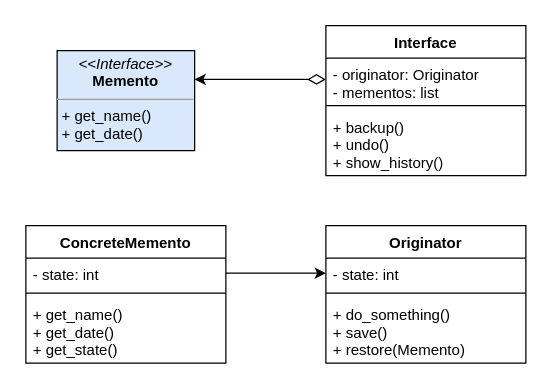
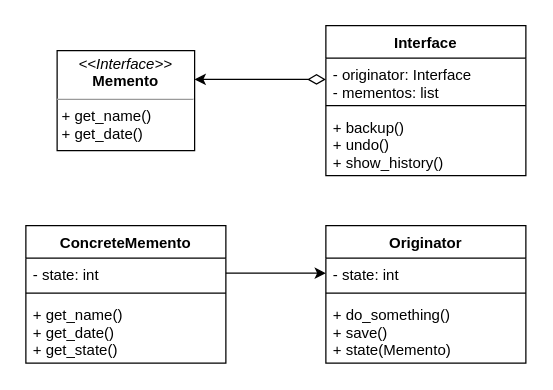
(420, 75) -> (419, 75)
(126, 101) -> (126, 101)
(396, 315) -> (396, 315)
